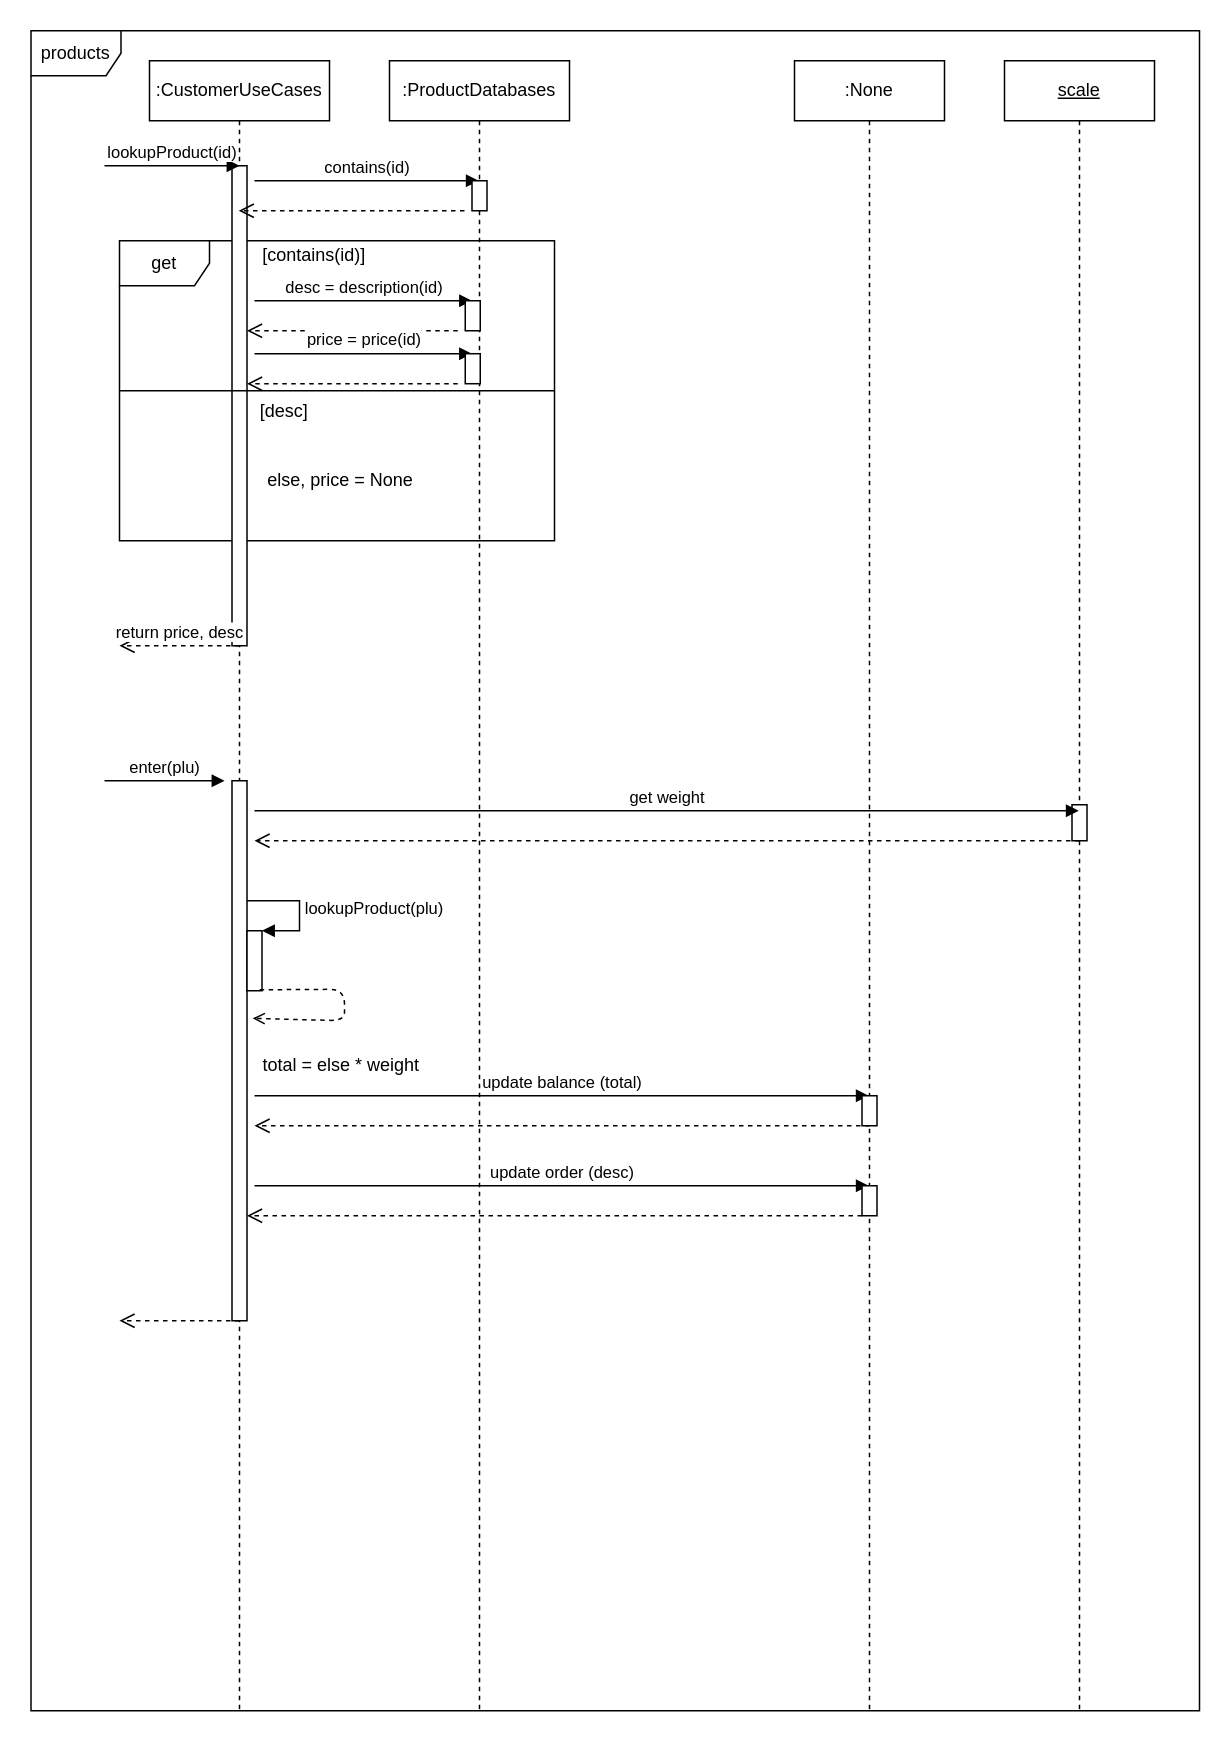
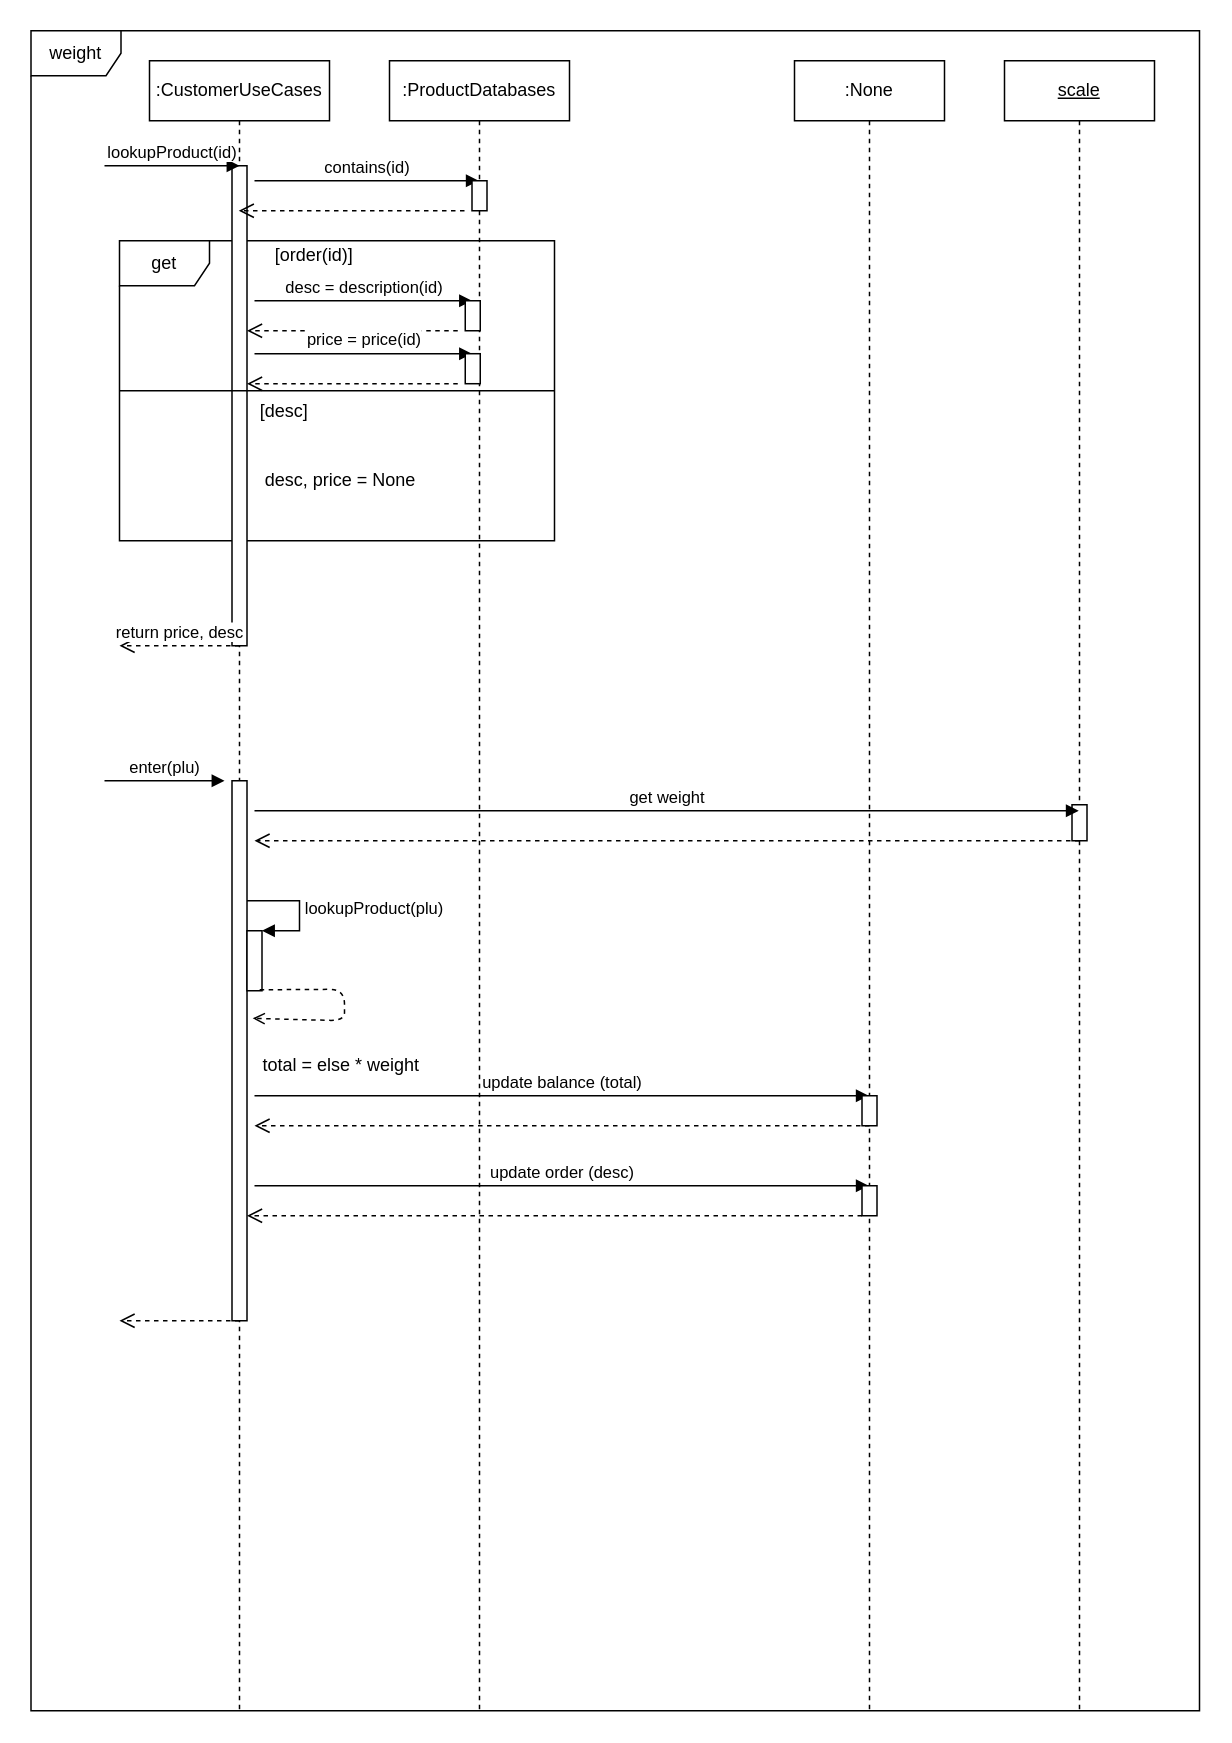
(76, 53) -> (76, 53)
(314, 256) -> (314, 256)
(341, 481) -> (341, 481)
